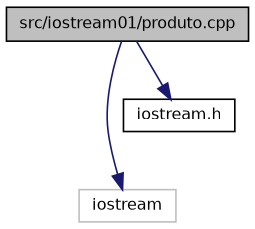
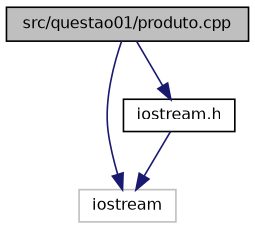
(127, 24) -> (127, 24)
none -> (157, 154)
